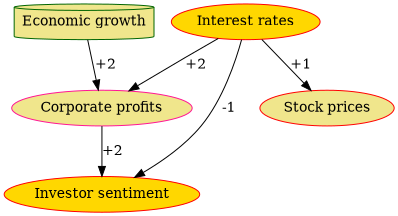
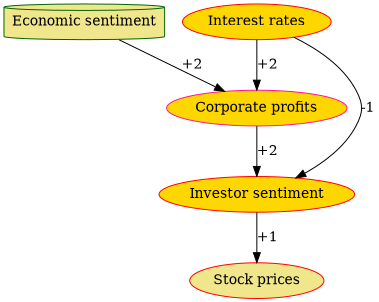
(84, 22) -> (84, 22)
(283, 61) -> (257, 233)
(102, 108) -> (257, 108)
